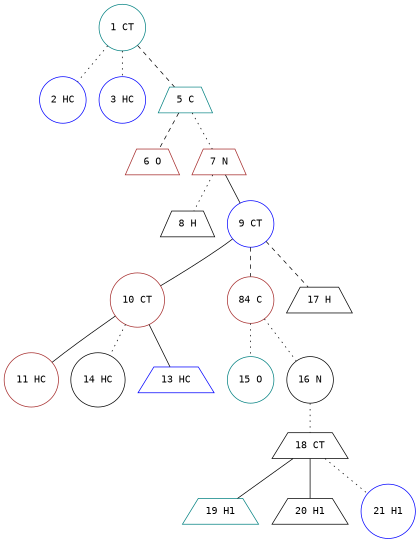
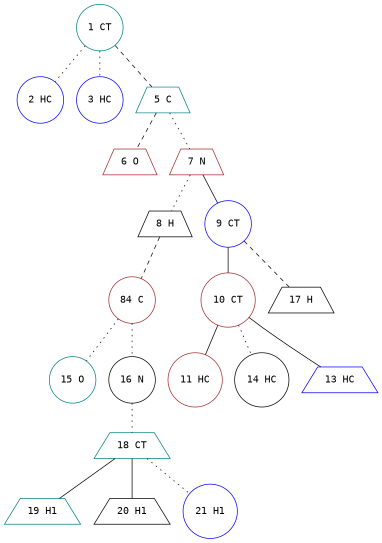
(251, 262) -> (150, 258)
(310, 446) -> (132, 446)
